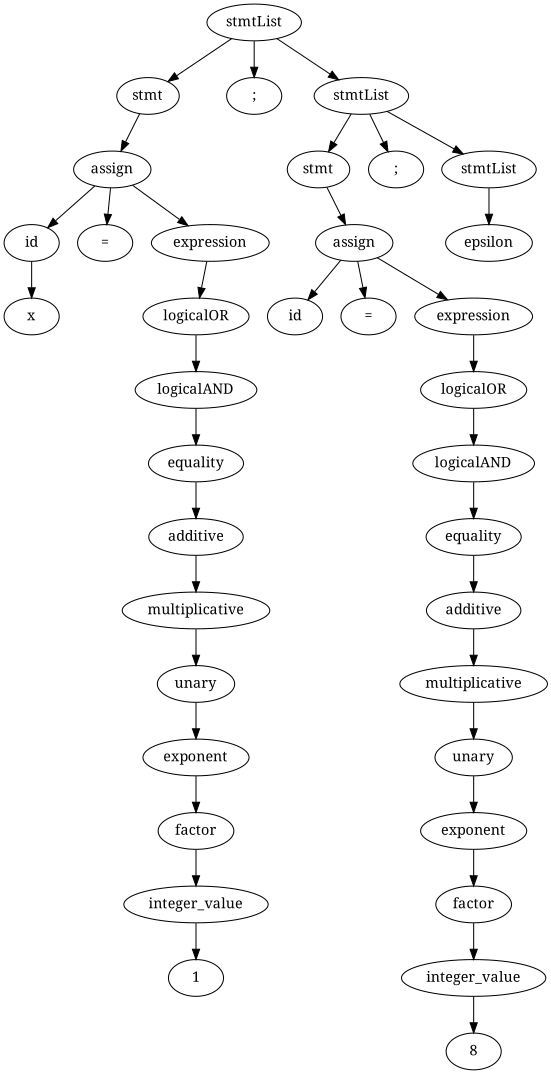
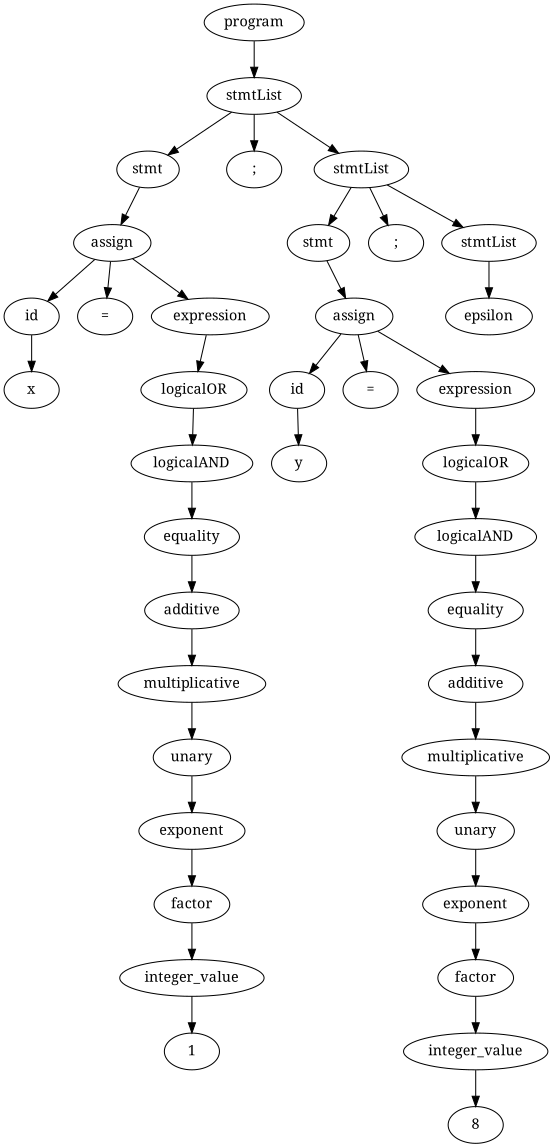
none -> (254, 22)
none -> (299, 463)
